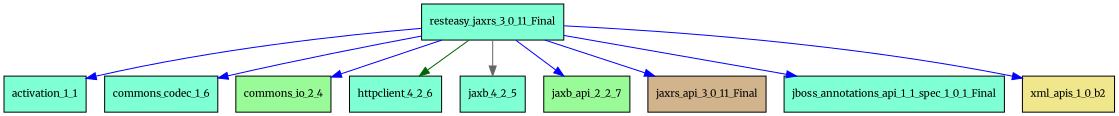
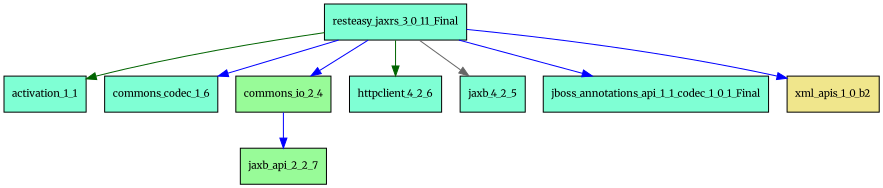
(258, 47) -> (210, 52)
(536, 55) -> (283, 125)
(707, 94) -> none
(894, 94) -> (656, 94)
